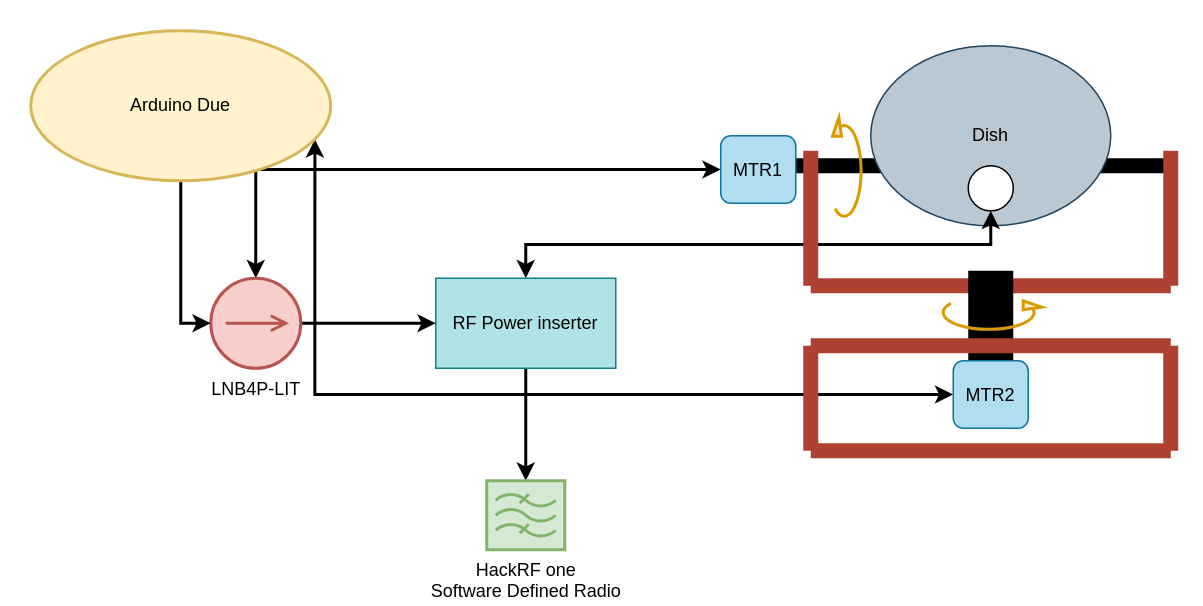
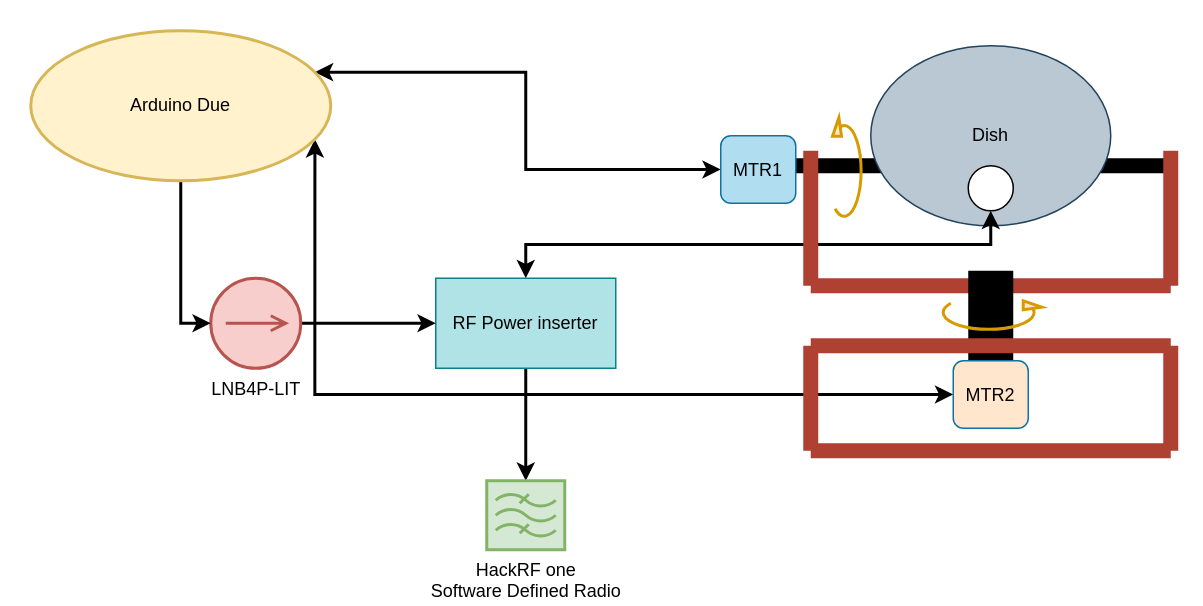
(343, 170) -> (475, 72)
(991, 395) -> (991, 395)
